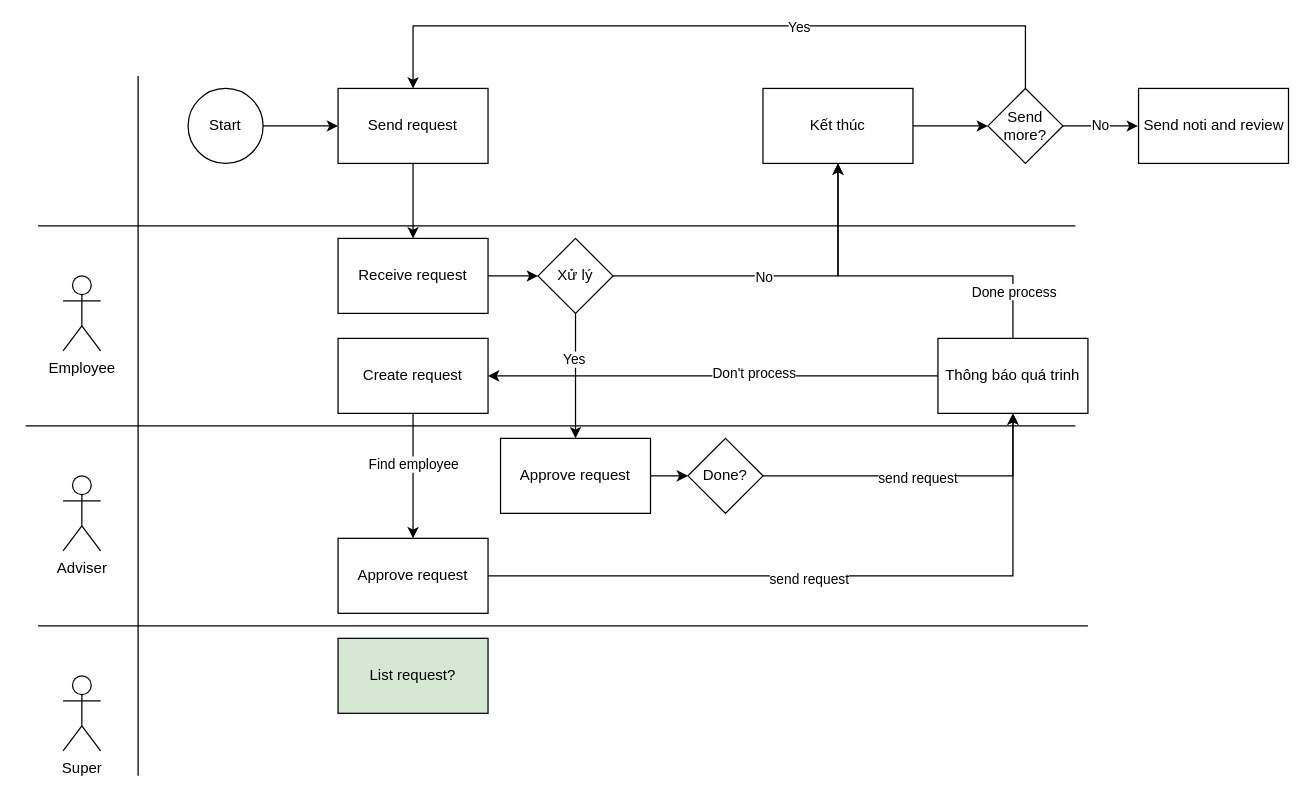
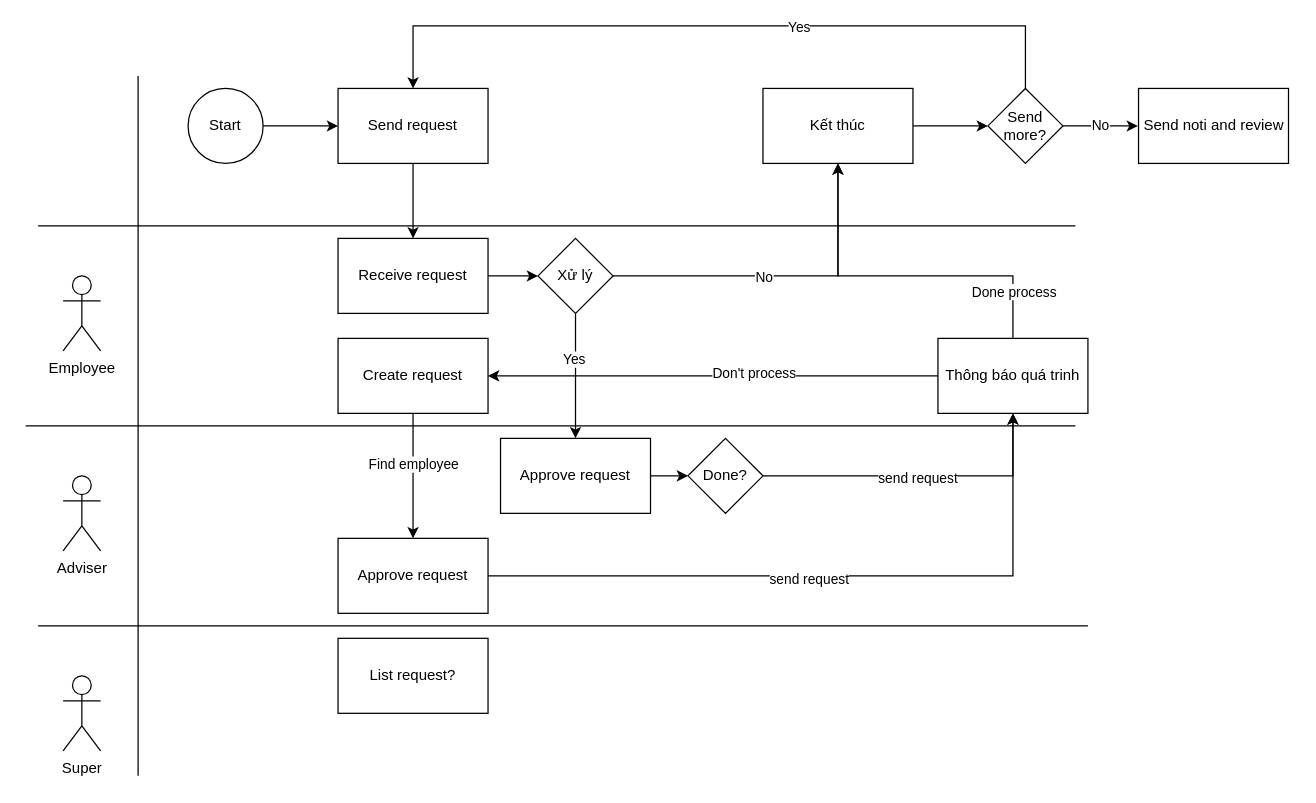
(413, 676) -> (413, 676)
